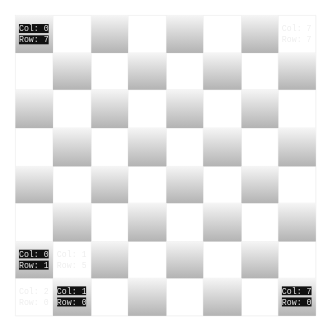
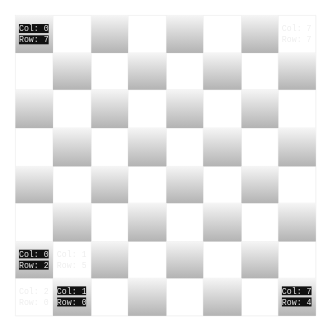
(34, 260) -> (34, 260)
(297, 297) -> (297, 297)
